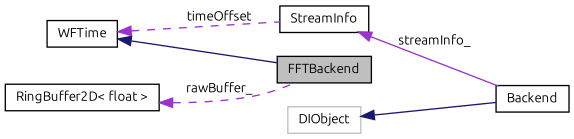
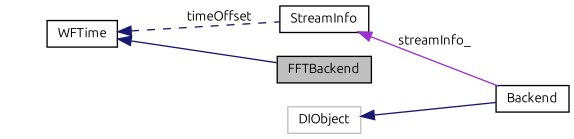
(206, 26) -> (206, 26)
(82, 97) -> none
